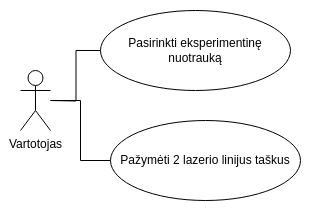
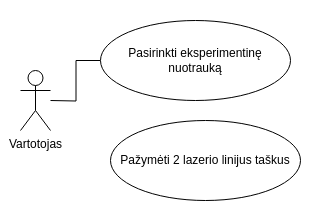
(196, 51) -> (196, 61)
(81, 144) -> none
